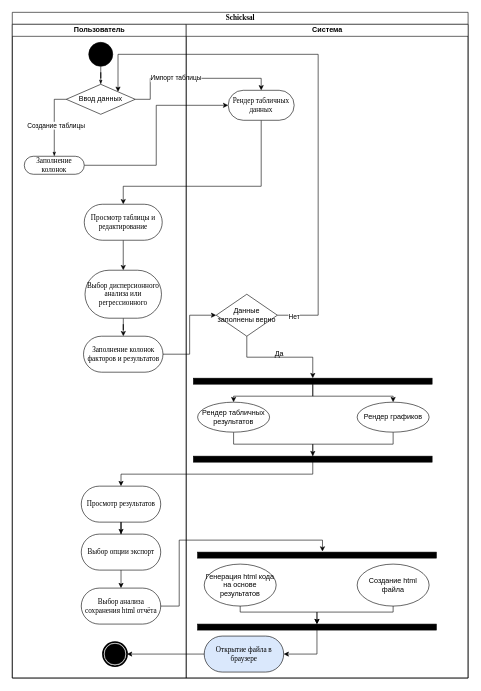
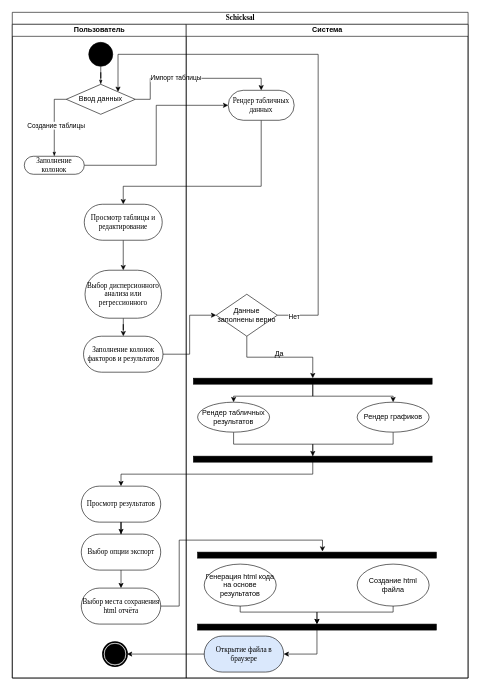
(121, 606) -> (121, 606)
